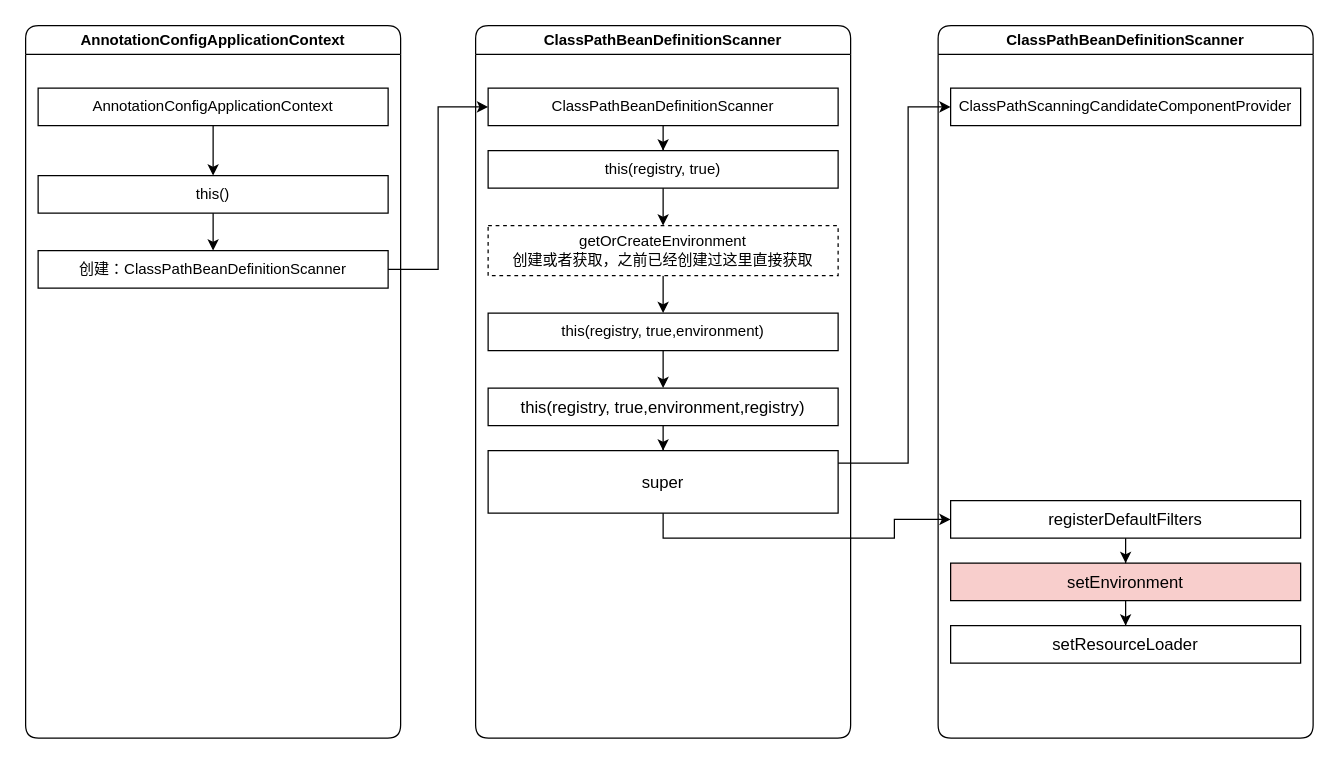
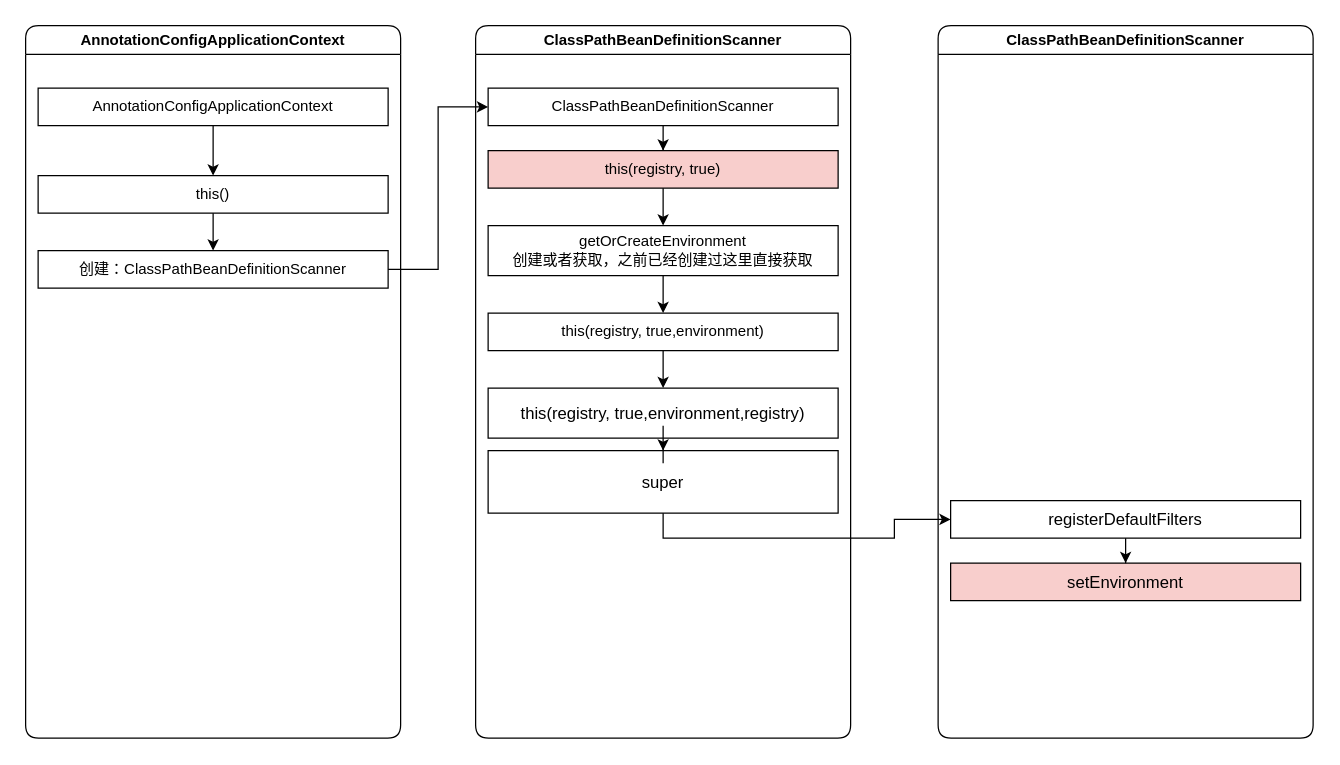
(1126, 107) -> none
(663, 169) -> (663, 169)
(663, 251) -> (663, 251)
(908, 303) -> none
(663, 407) -> (663, 413)
(1126, 618) -> none
(1126, 644) -> none
